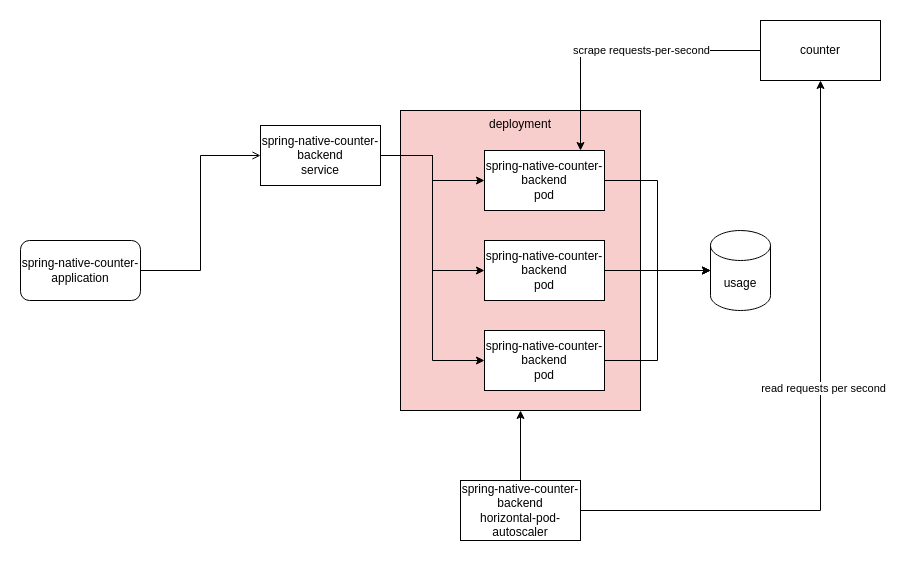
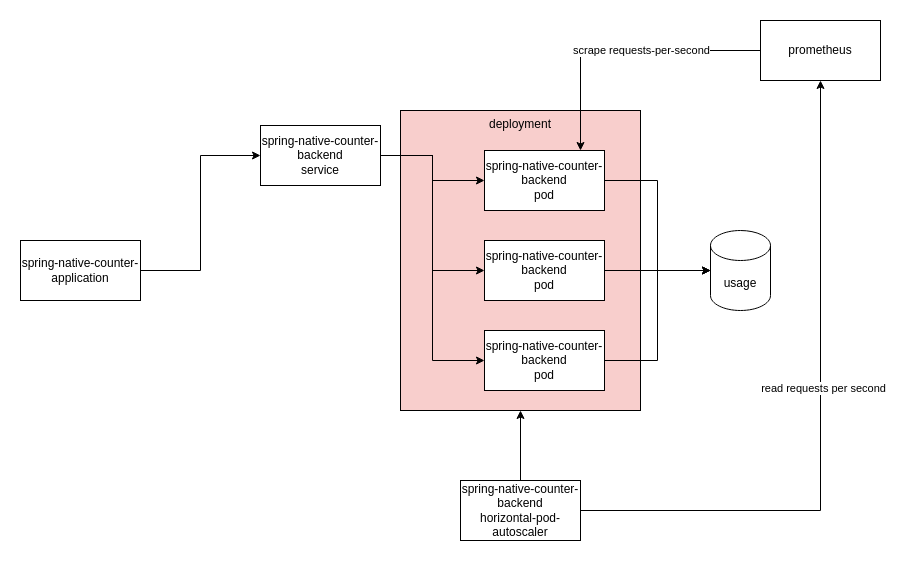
(821, 51) -> (821, 51)
(253, 156) -> (252, 156)
(81, 271) -> (81, 271)
